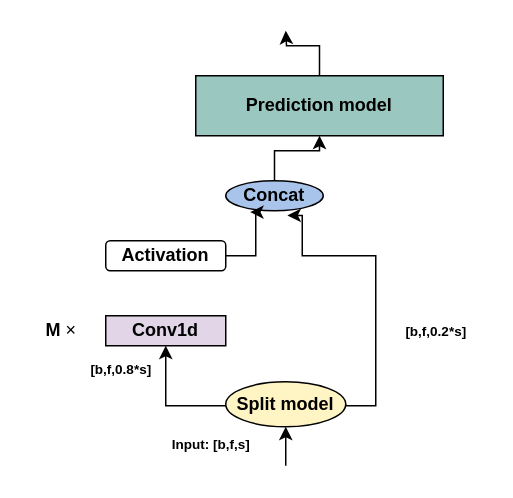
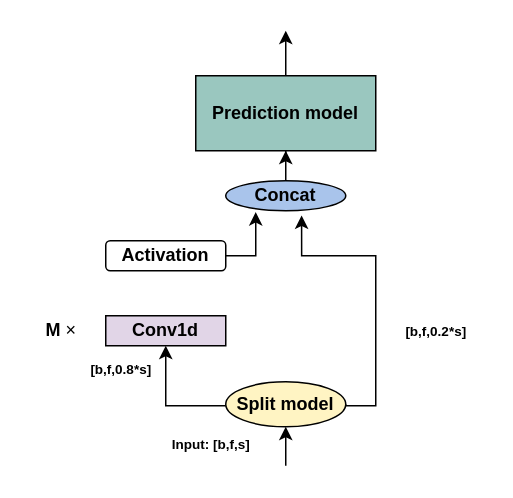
(320, 106) -> (286, 113)
(275, 196) -> (286, 196)
